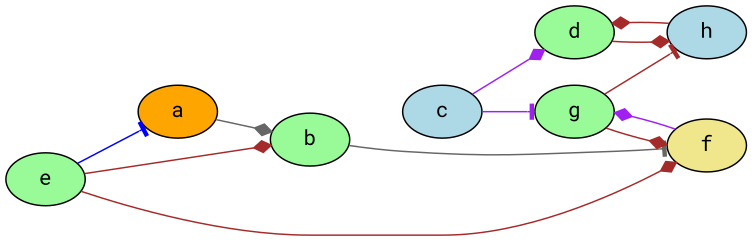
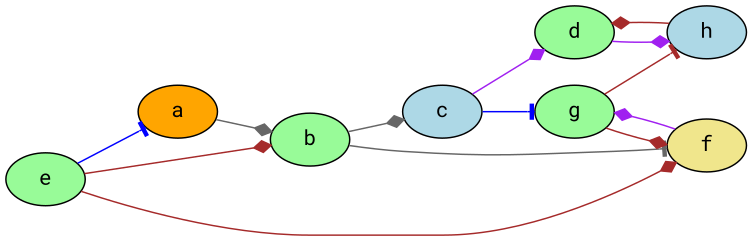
(632, 42) -> (632, 42)
(505, 112) -> (505, 112)
none -> (367, 128)
